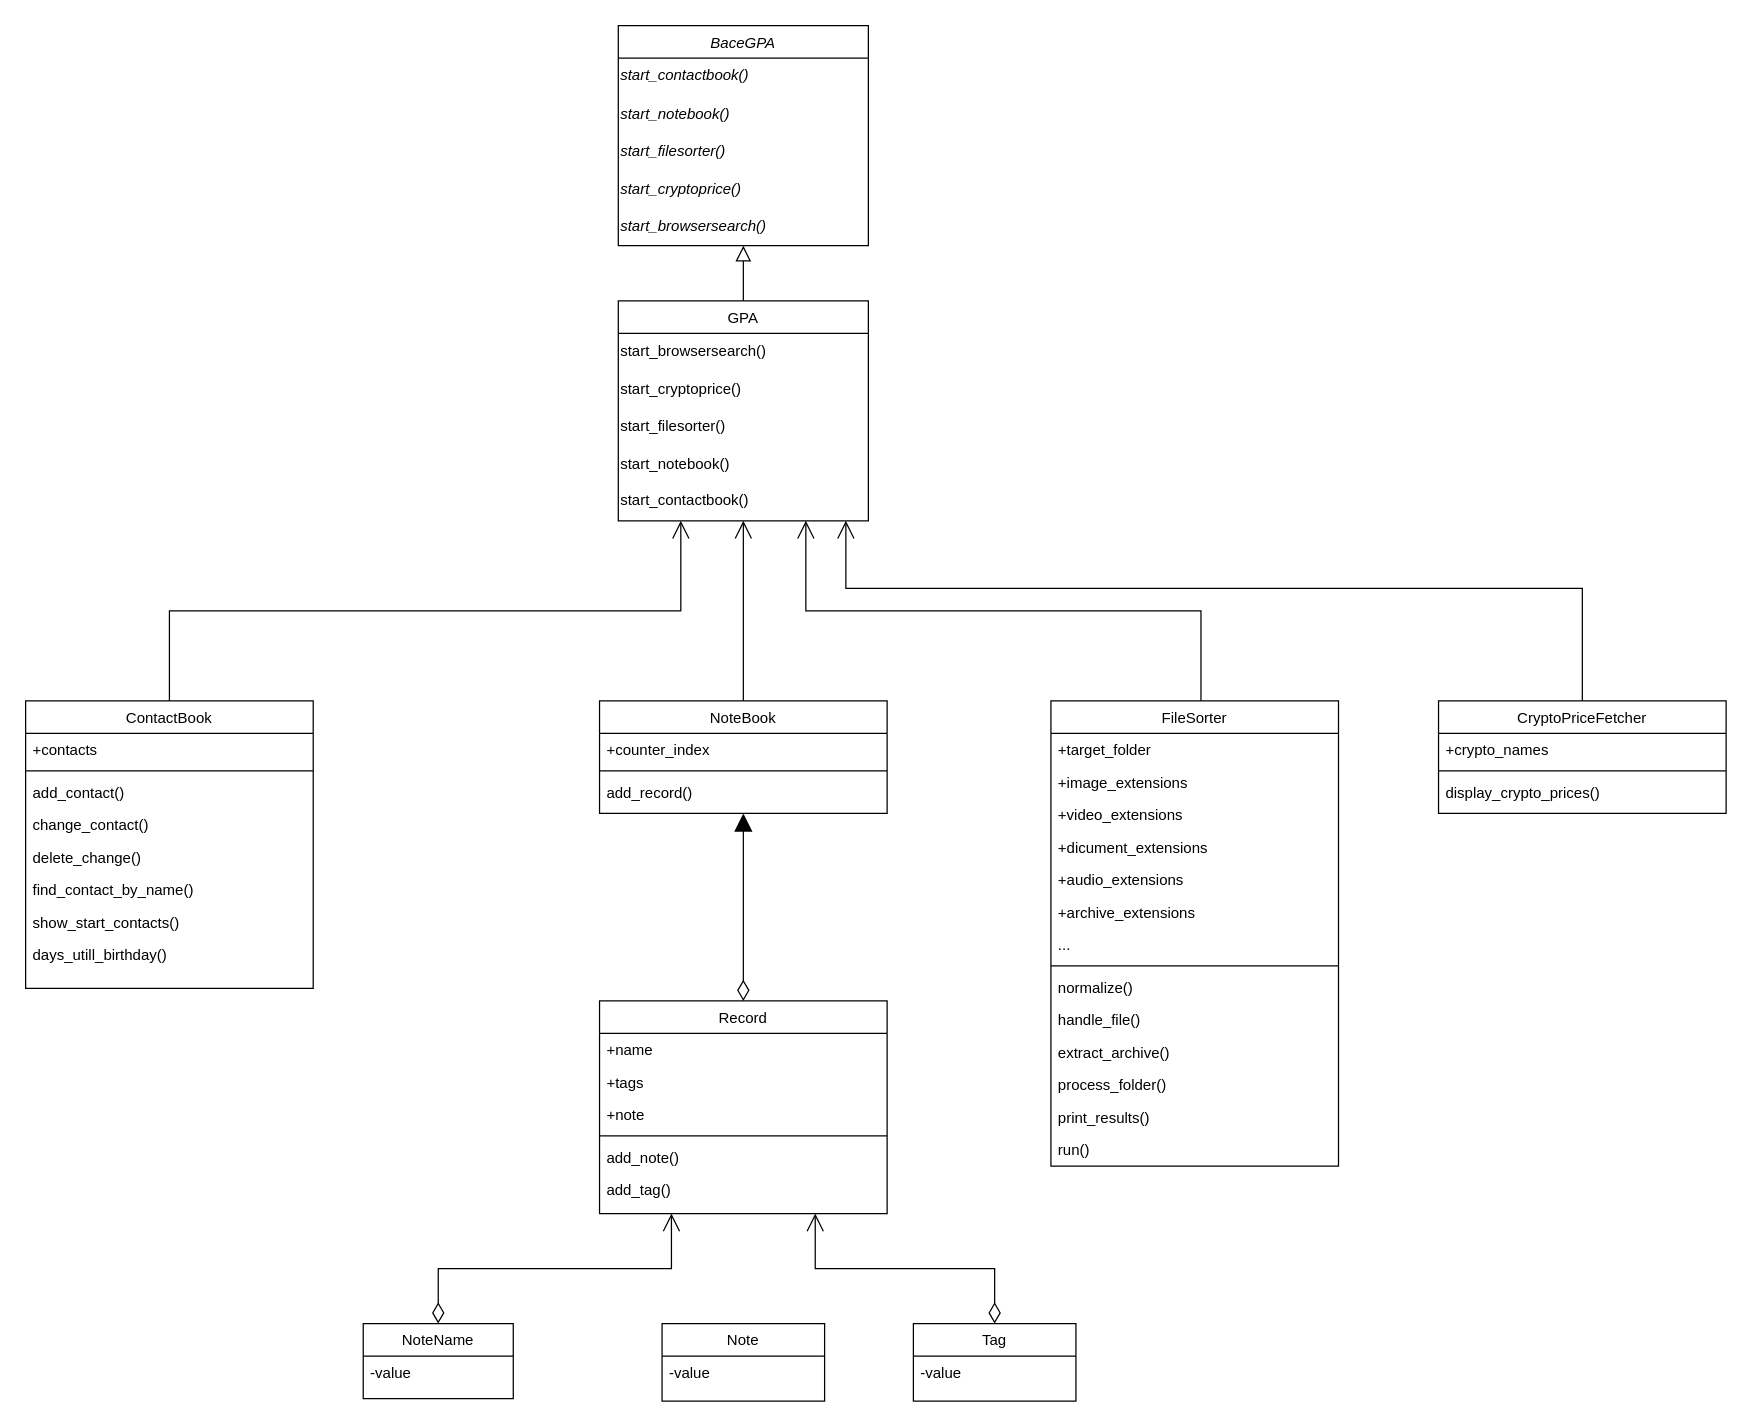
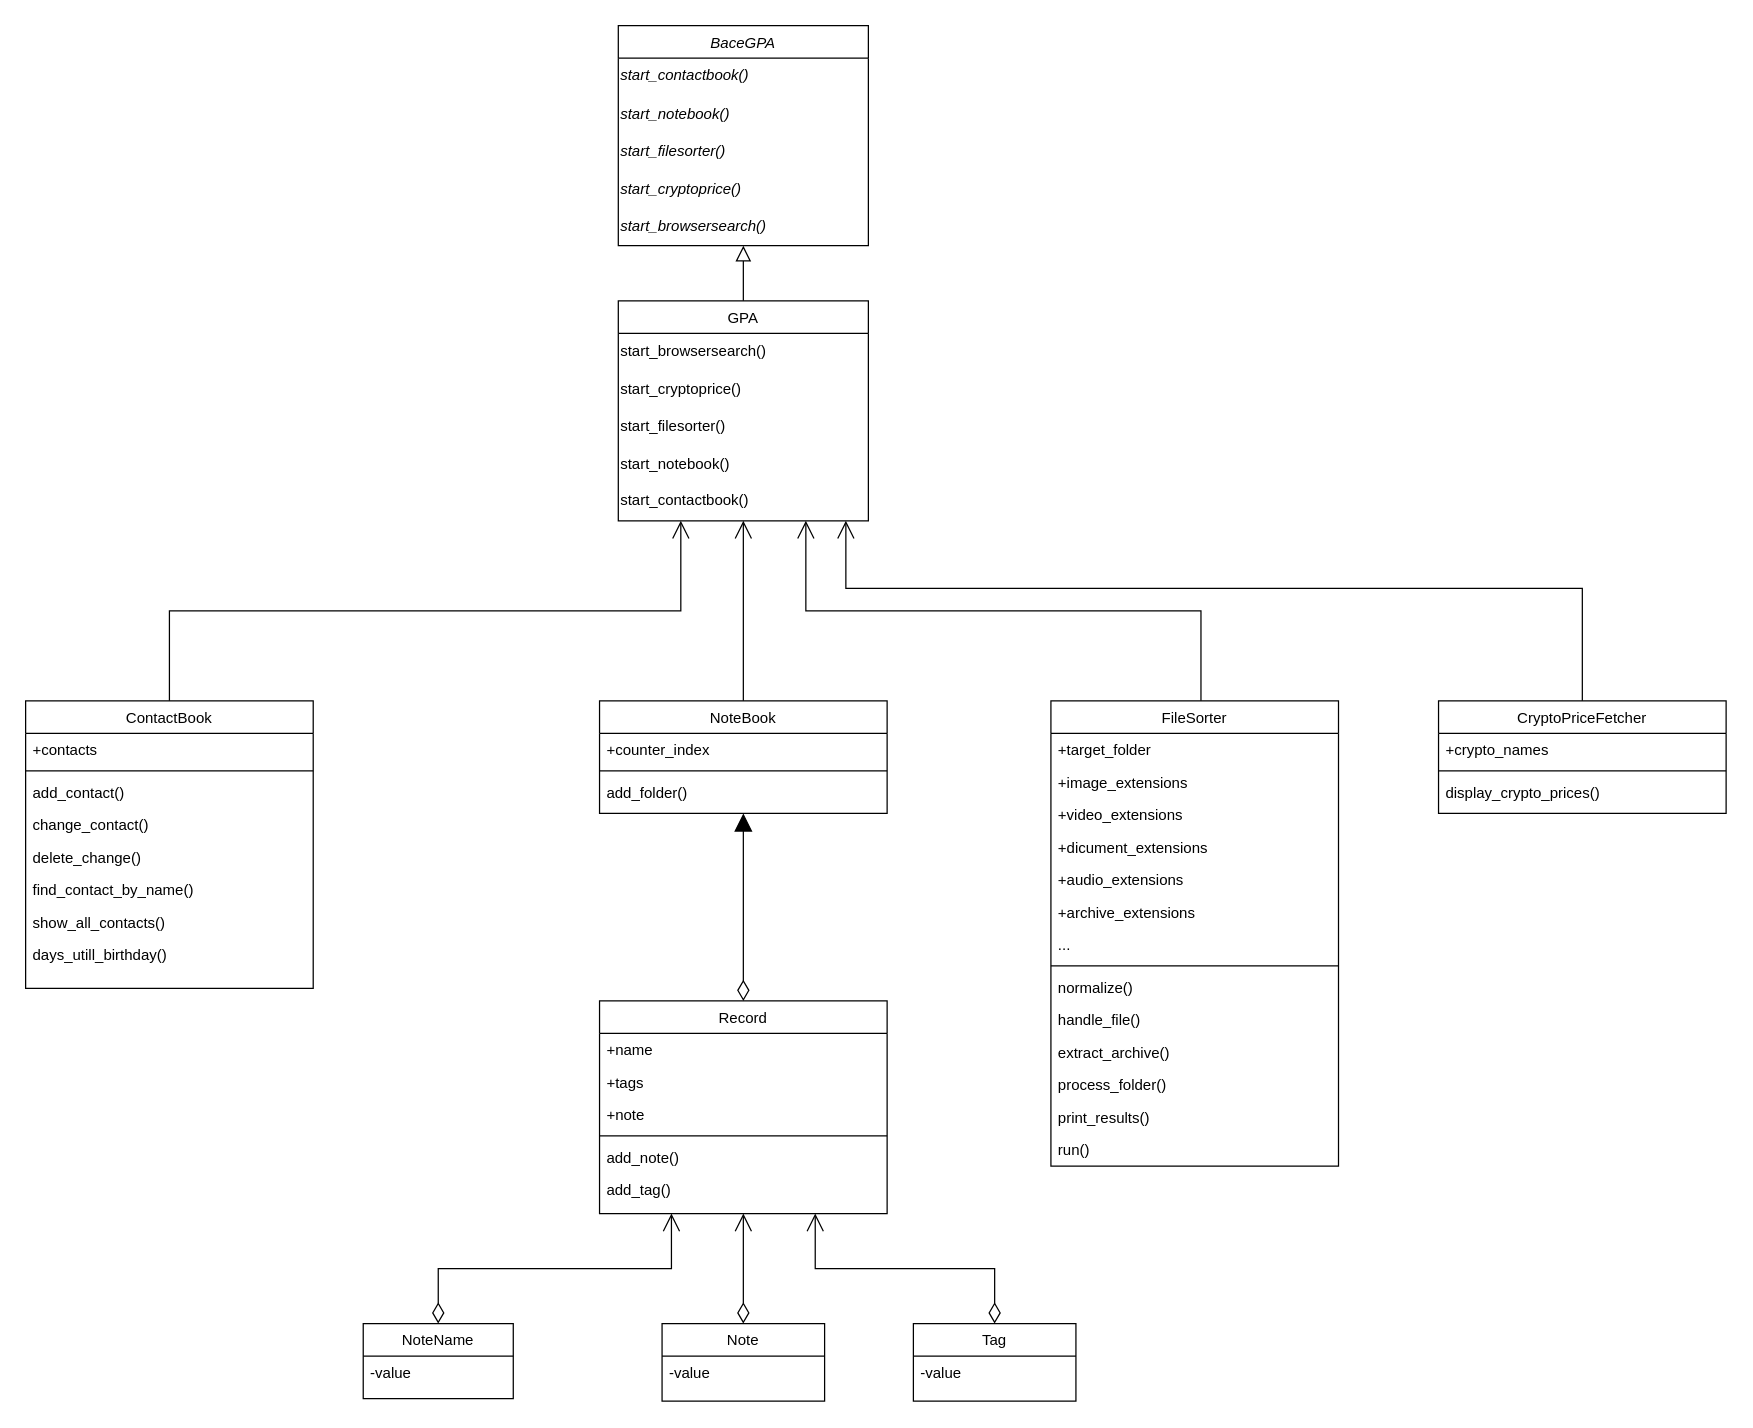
(657, 793) -> (655, 793)
(121, 923) -> (108, 923)
none -> (743, 1260)
